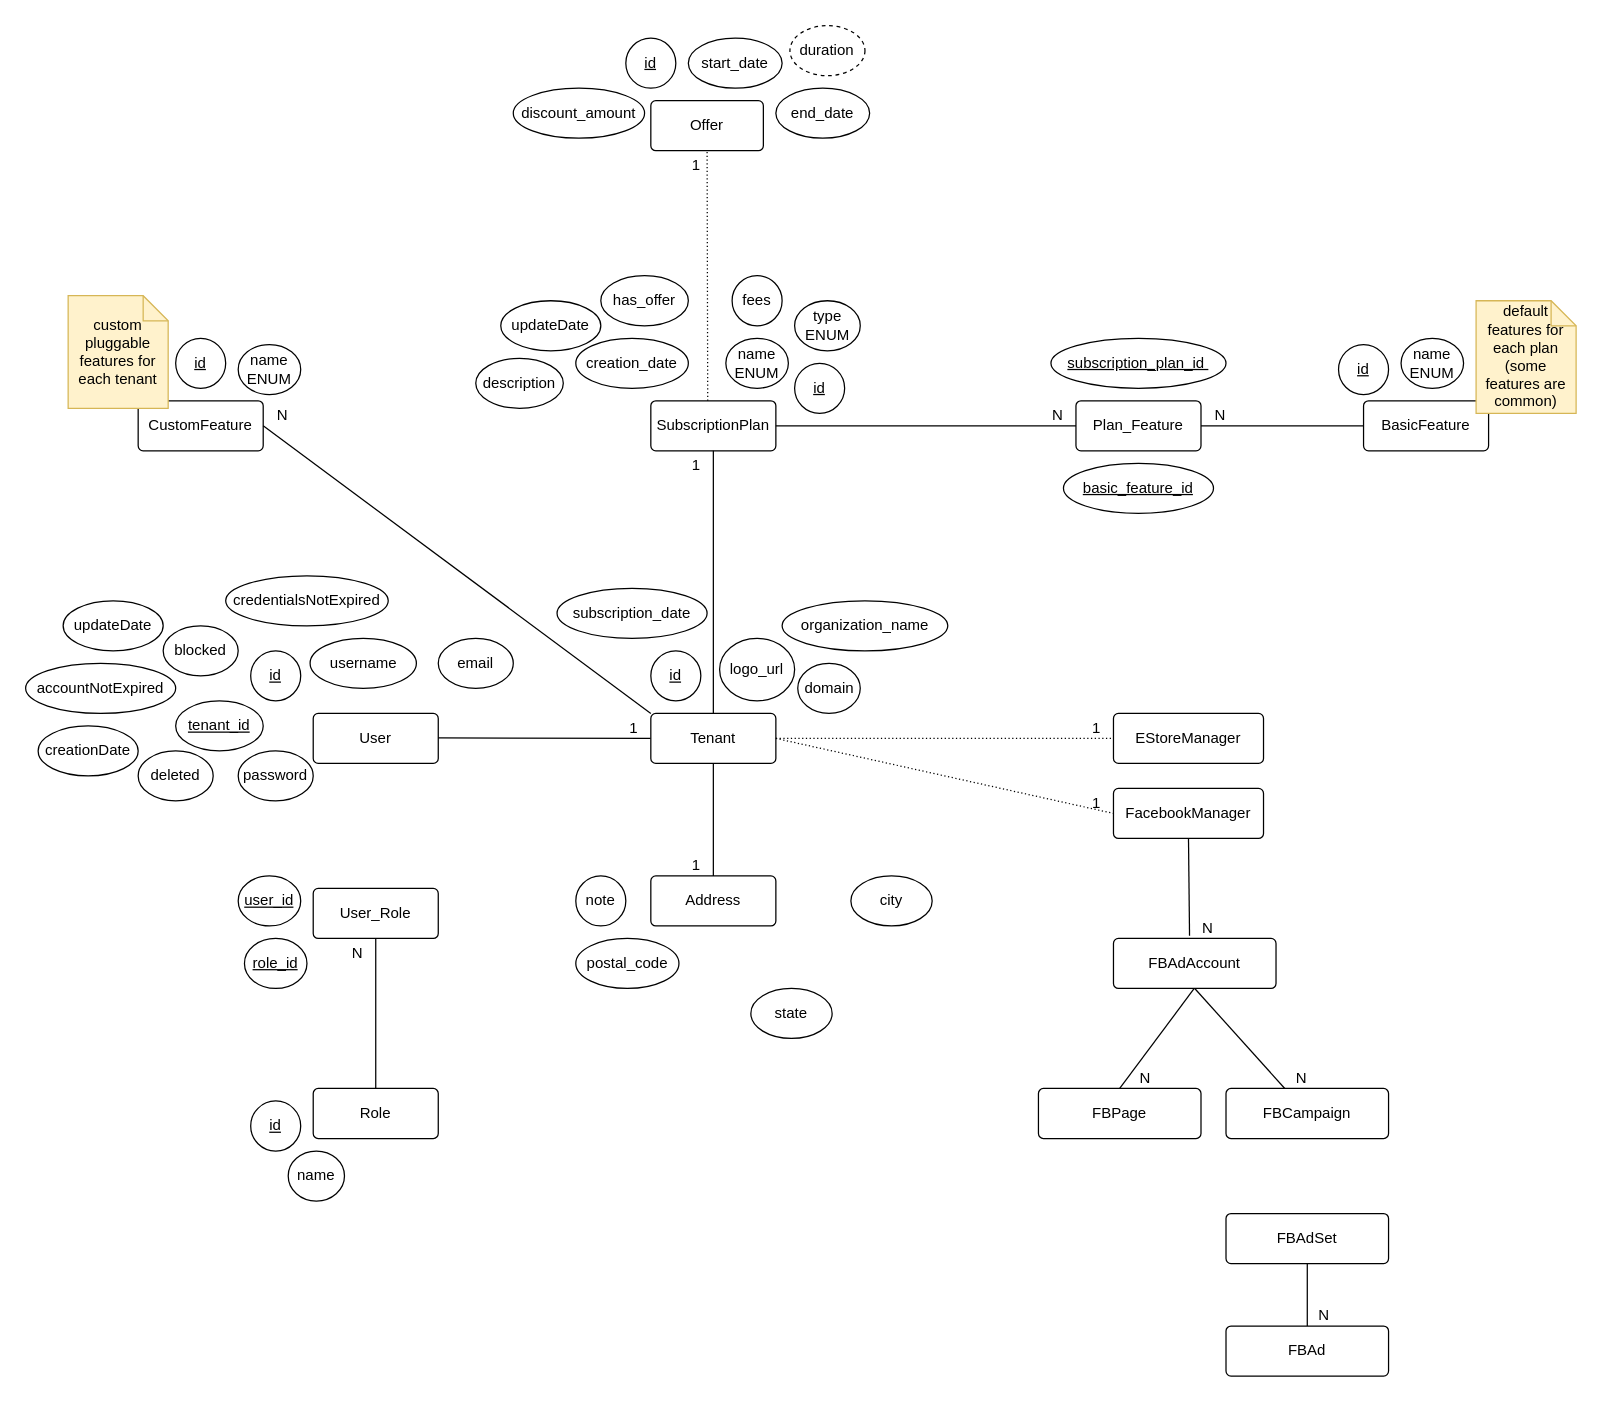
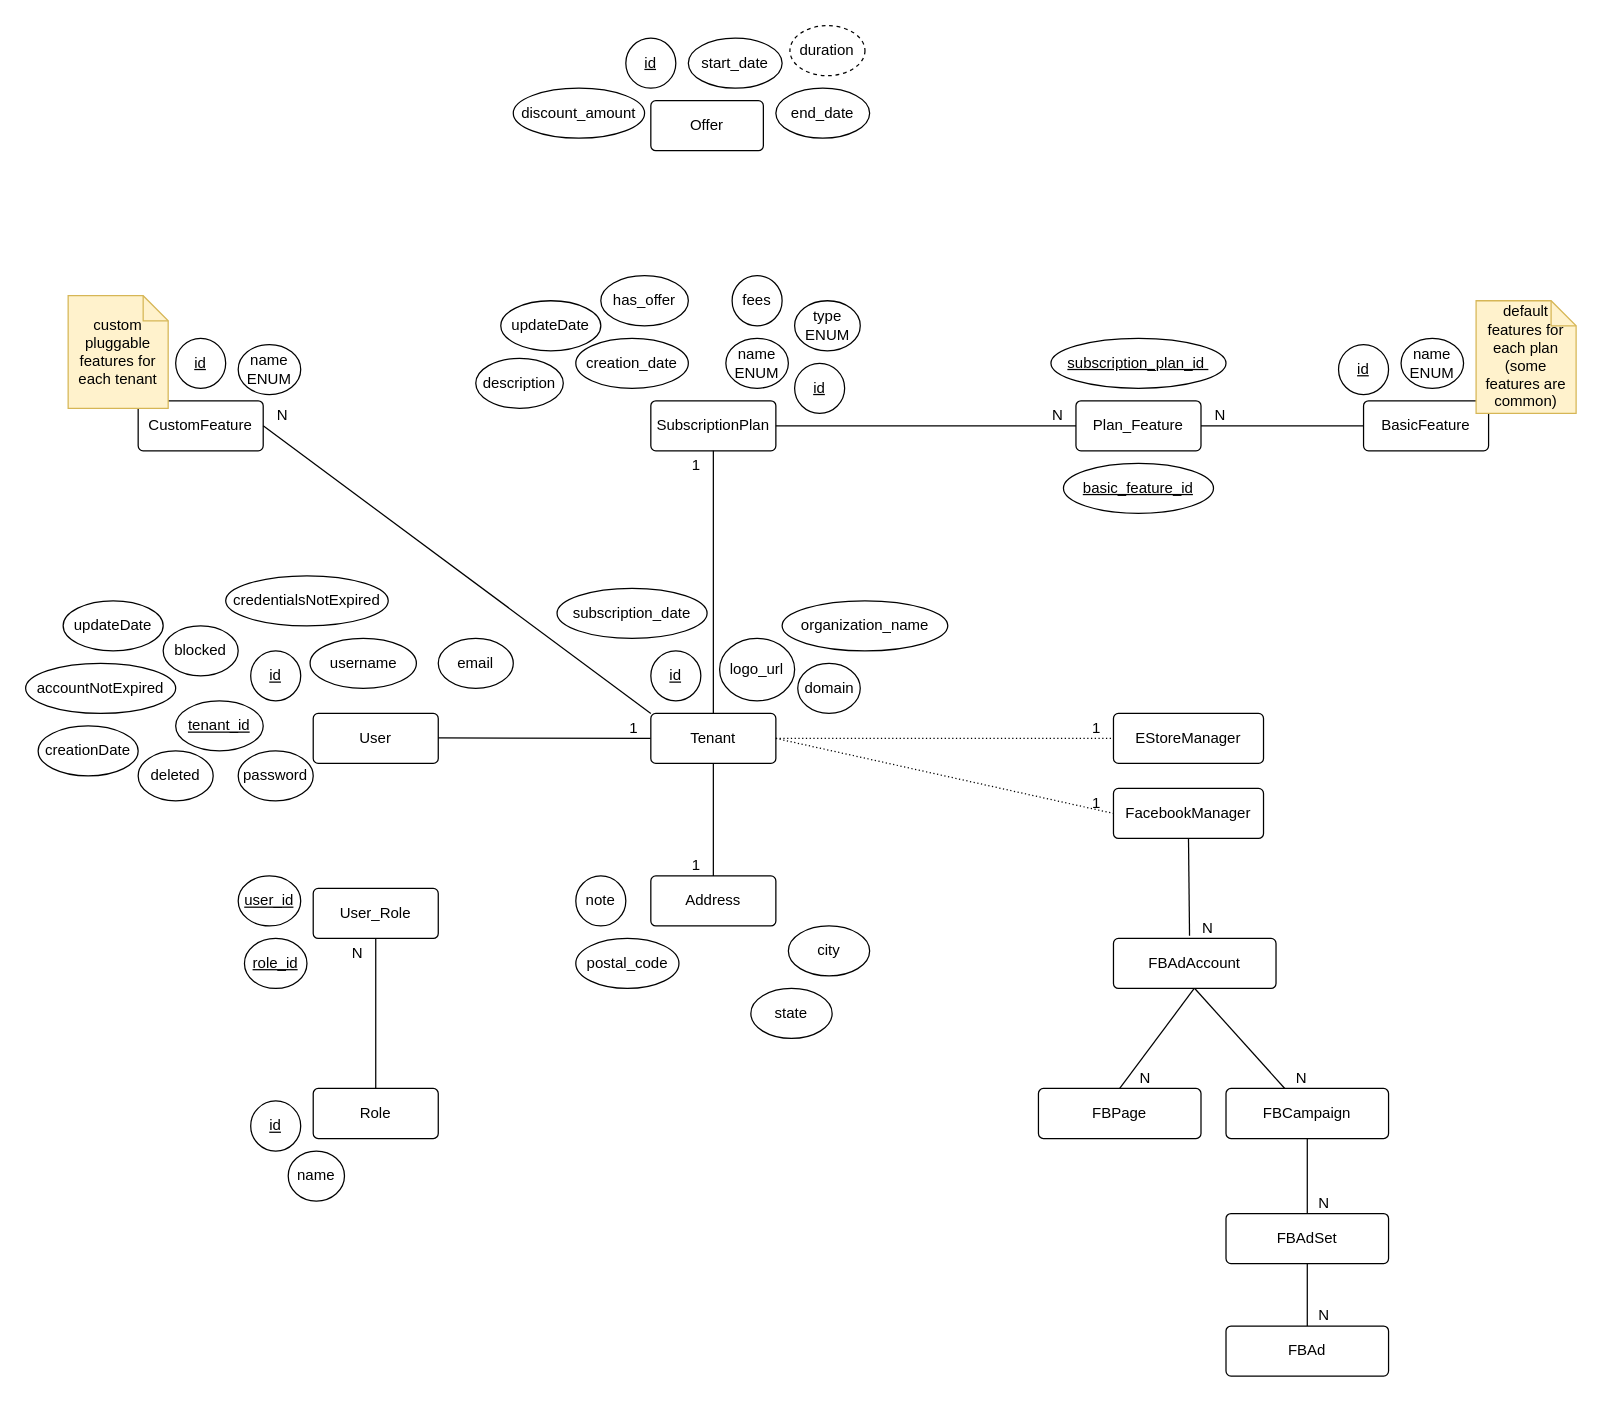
(707, 274) -> none
(891, 901) -> (829, 951)
none -> (1307, 1175)
